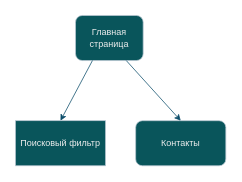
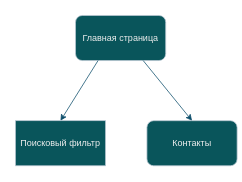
(109, 38) -> (120, 38)
(180, 143) -> (192, 143)
